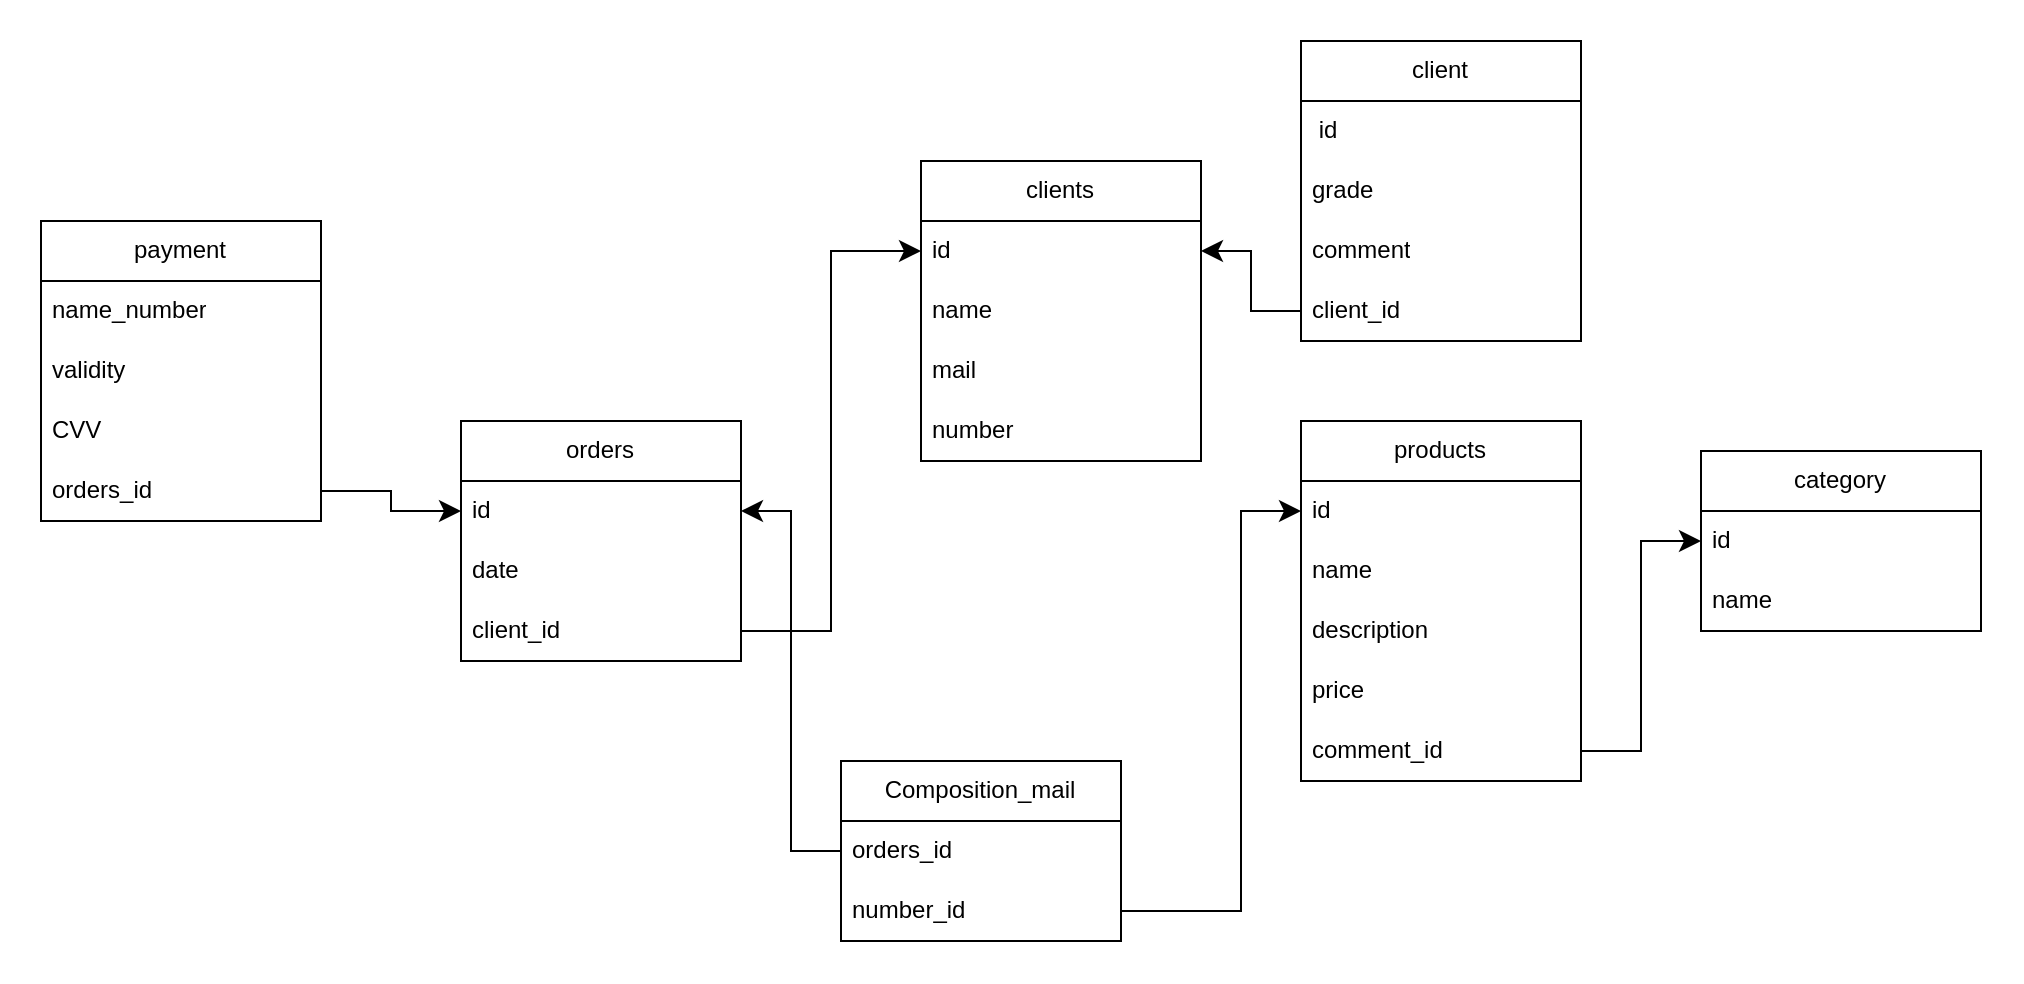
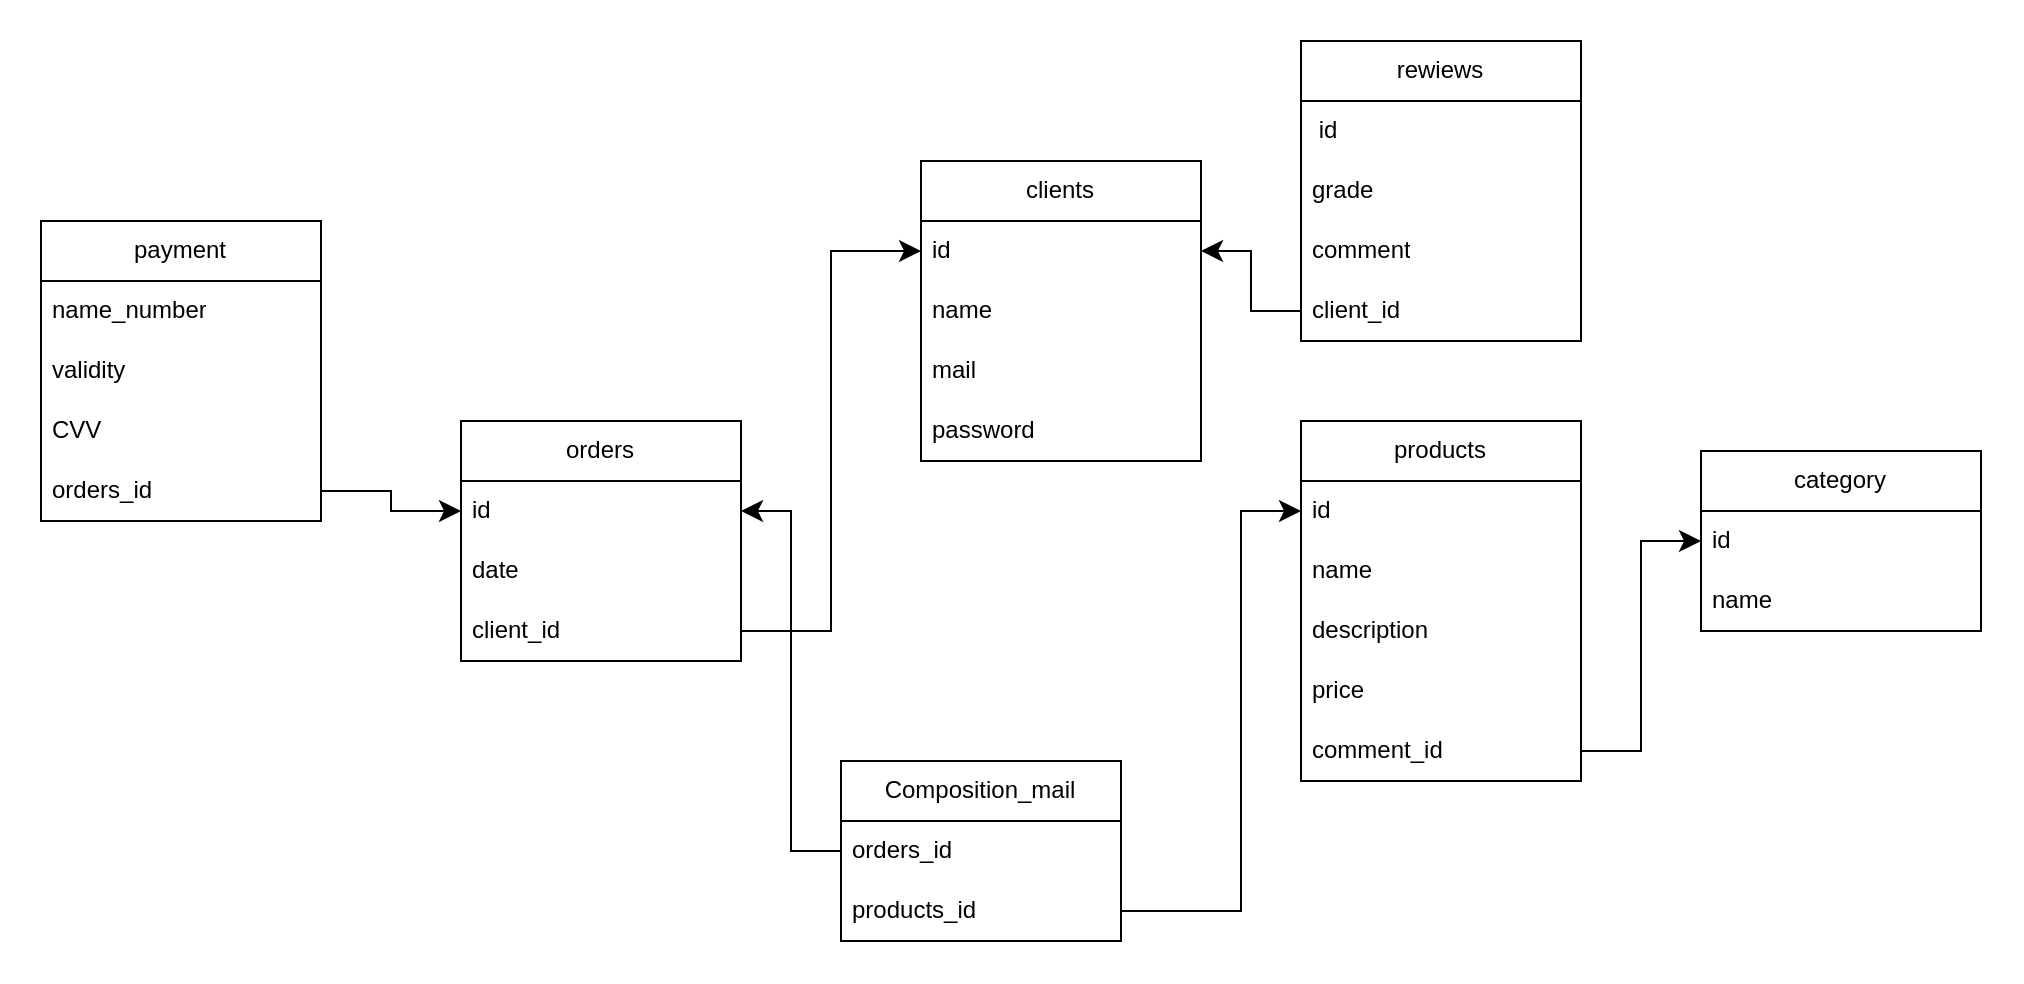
(1441, 71) -> (1441, 71)
(973, 431) -> (987, 431)
(910, 911) -> (924, 911)
